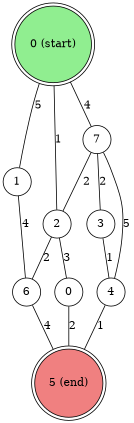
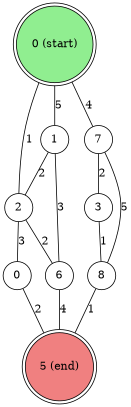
(77, 182) -> (37, 174)
(26, 224) -> (61, 208)
(111, 292) -> (102, 276)
